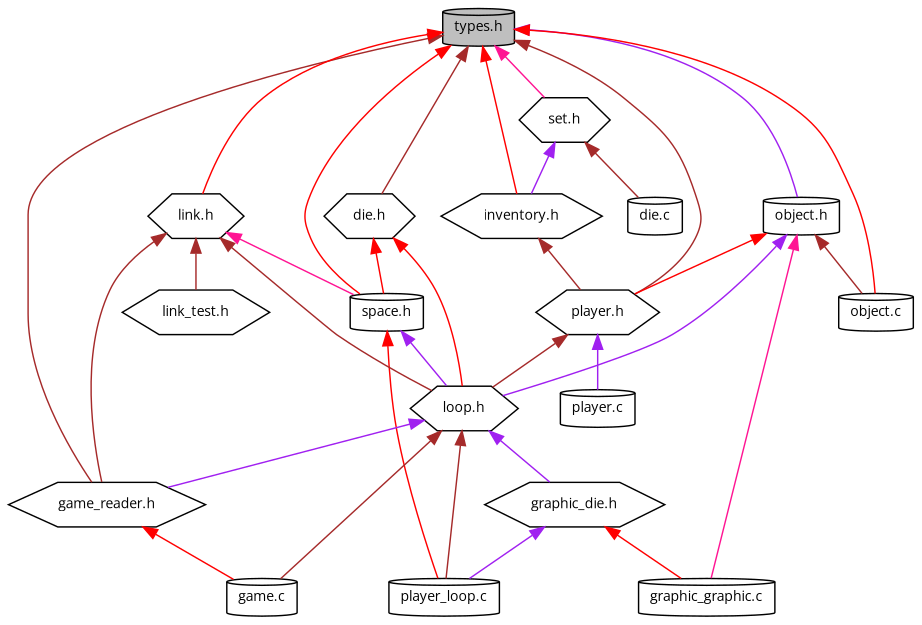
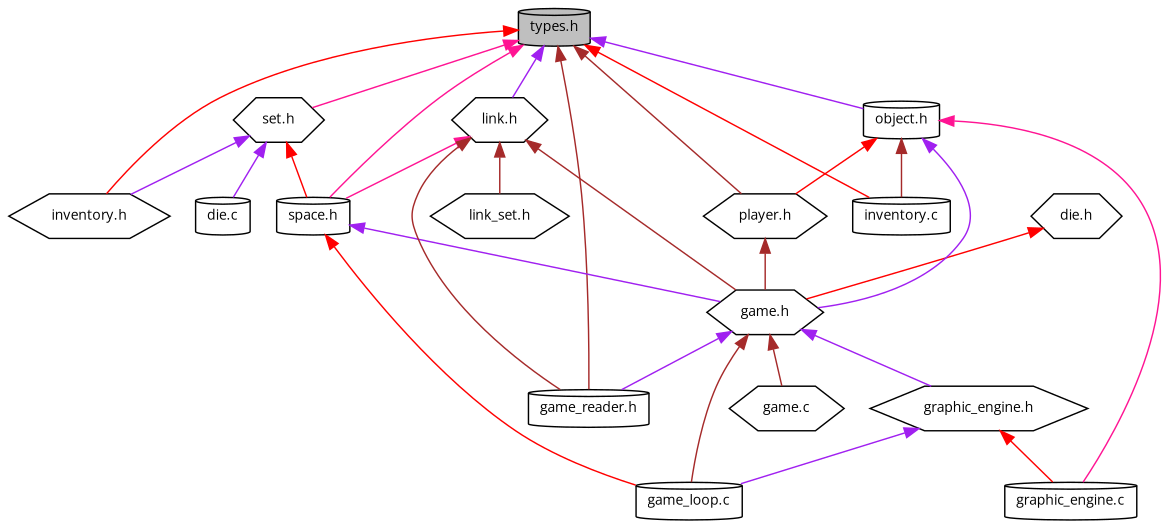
(283, 84) -> (524, 78)
(421, 127) -> none
(327, 163) -> (414, 118)
(617, 175) -> (246, 176)
(564, 270) -> none
(380, 273) -> (299, 177)
(196, 312) -> (500, 216)
(876, 312) -> (901, 216)
(464, 408) -> (765, 312)
(598, 408) -> none
(107, 505) -> (589, 408)
(575, 505) -> (979, 408)
(195, 557) -> none
(262, 597) -> (787, 408)
(444, 597) -> (689, 501)
(707, 597) -> (1071, 501)
